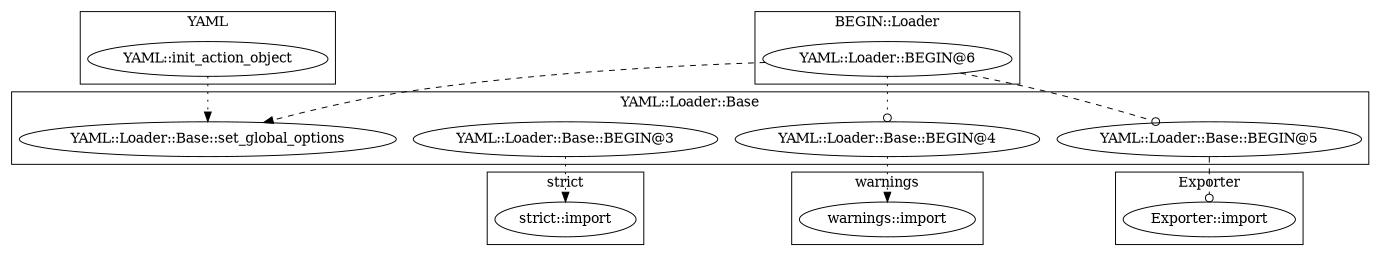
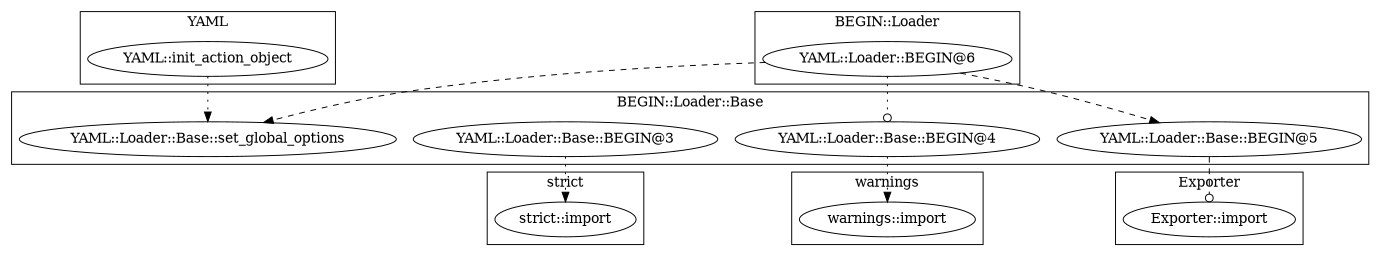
(1075, 99) -> (1075, 99)
(690, 103) -> (690, 103)
